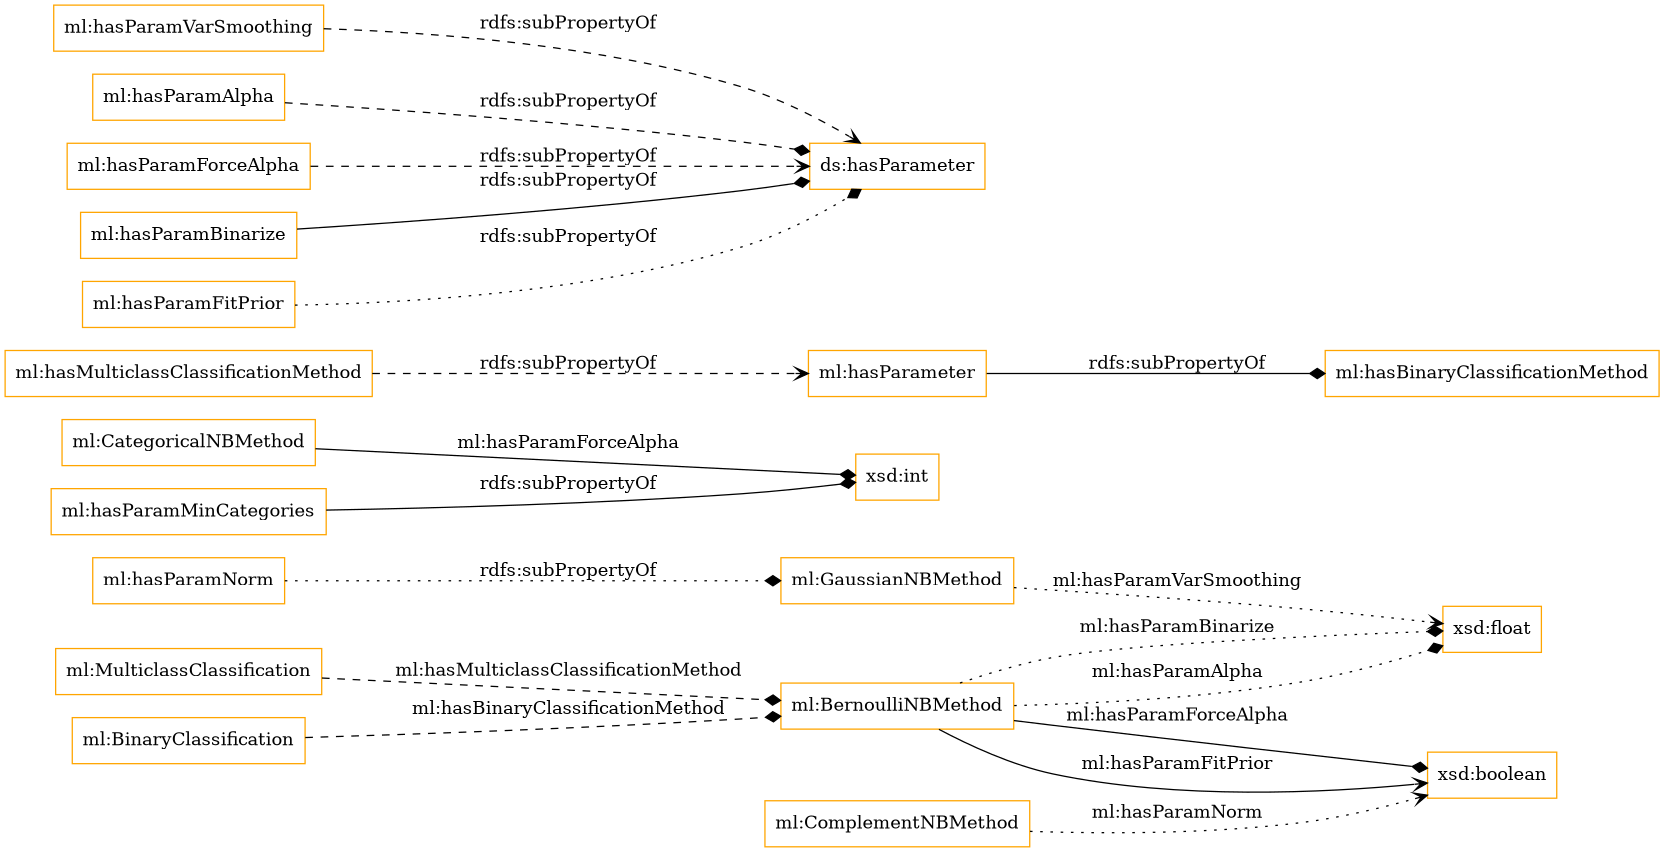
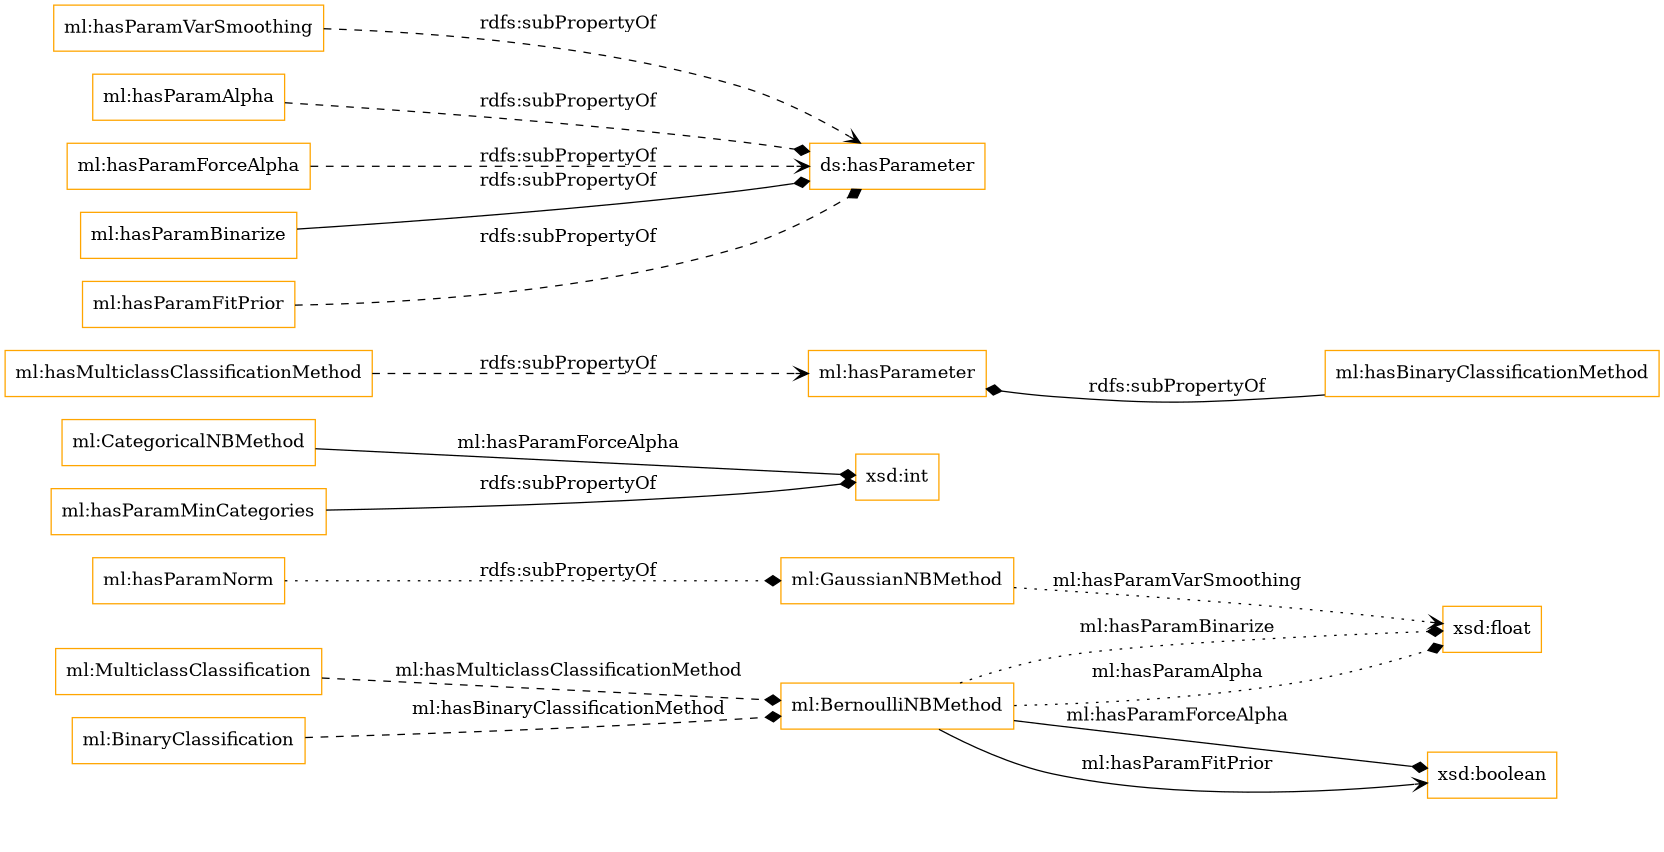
(578, 282) -> (578, 282)
(1148, 374) -> (1163, 402)
(897, 824) -> none
